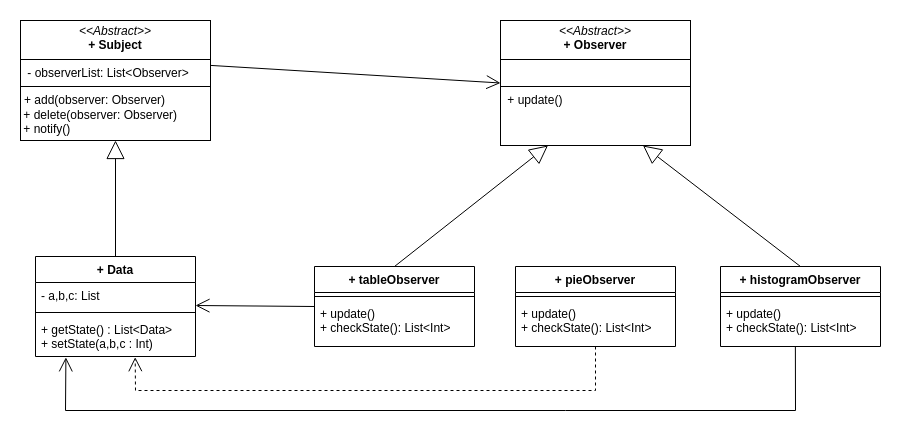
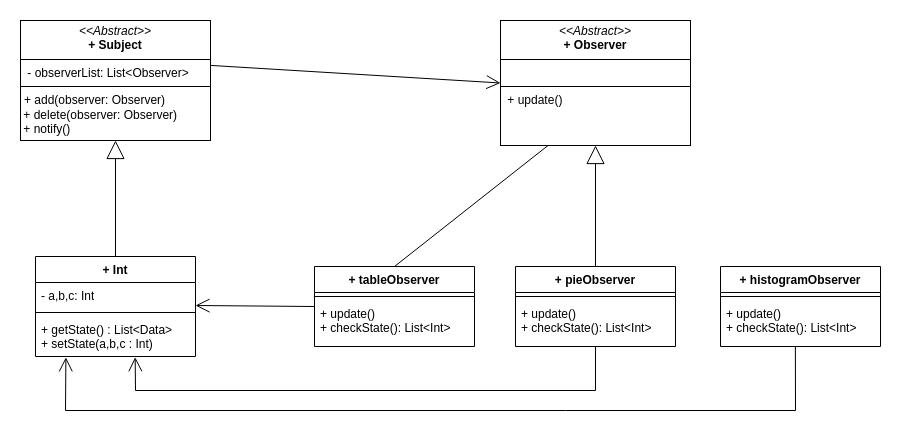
(533, 157) -> (540, 152)
(729, 212) -> none
none -> (596, 215)
(116, 271) -> (116, 271)
(76, 297) -> (74, 297)
(372, 391) -> (372, 391)
